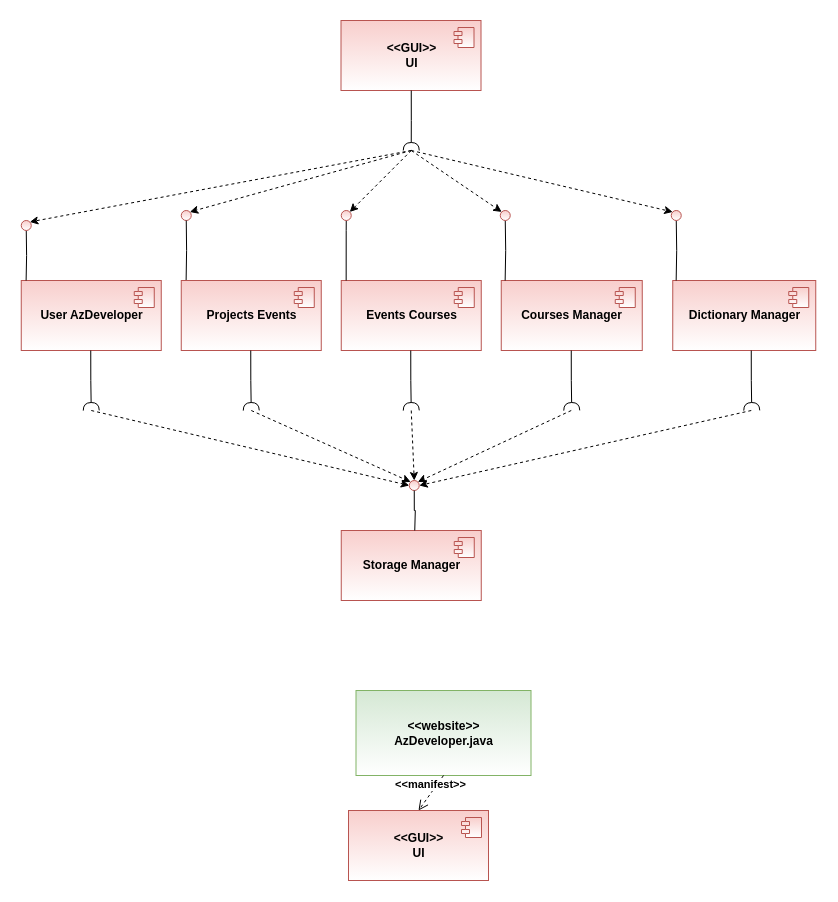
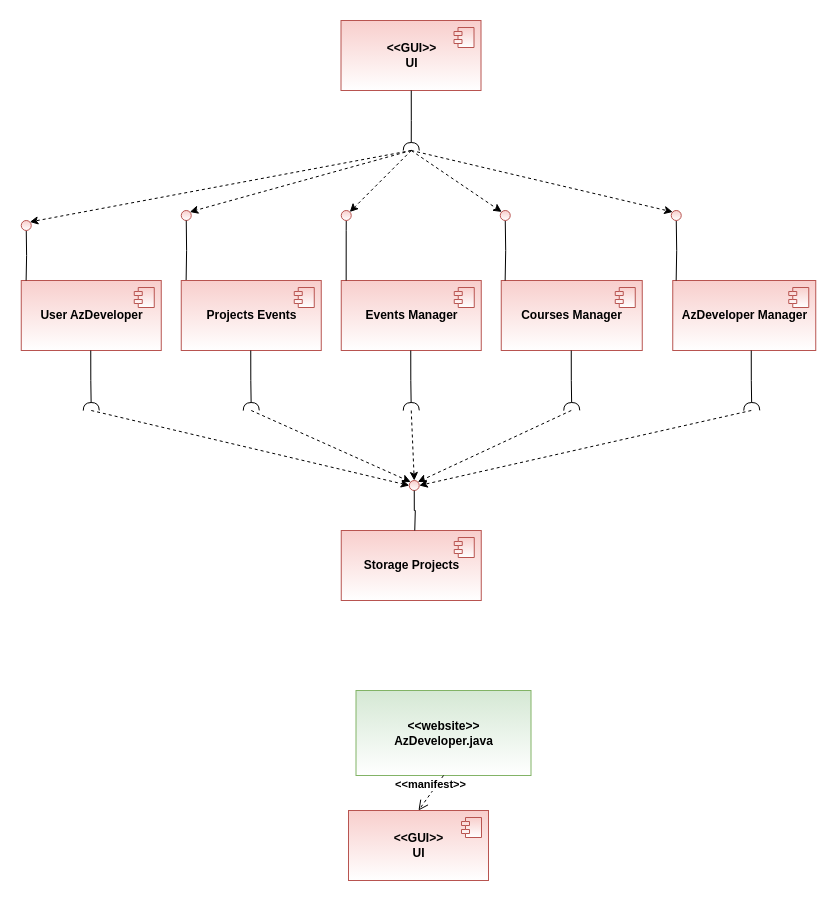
(412, 316) -> (412, 316)
(745, 316) -> (745, 316)
(412, 566) -> (412, 566)
